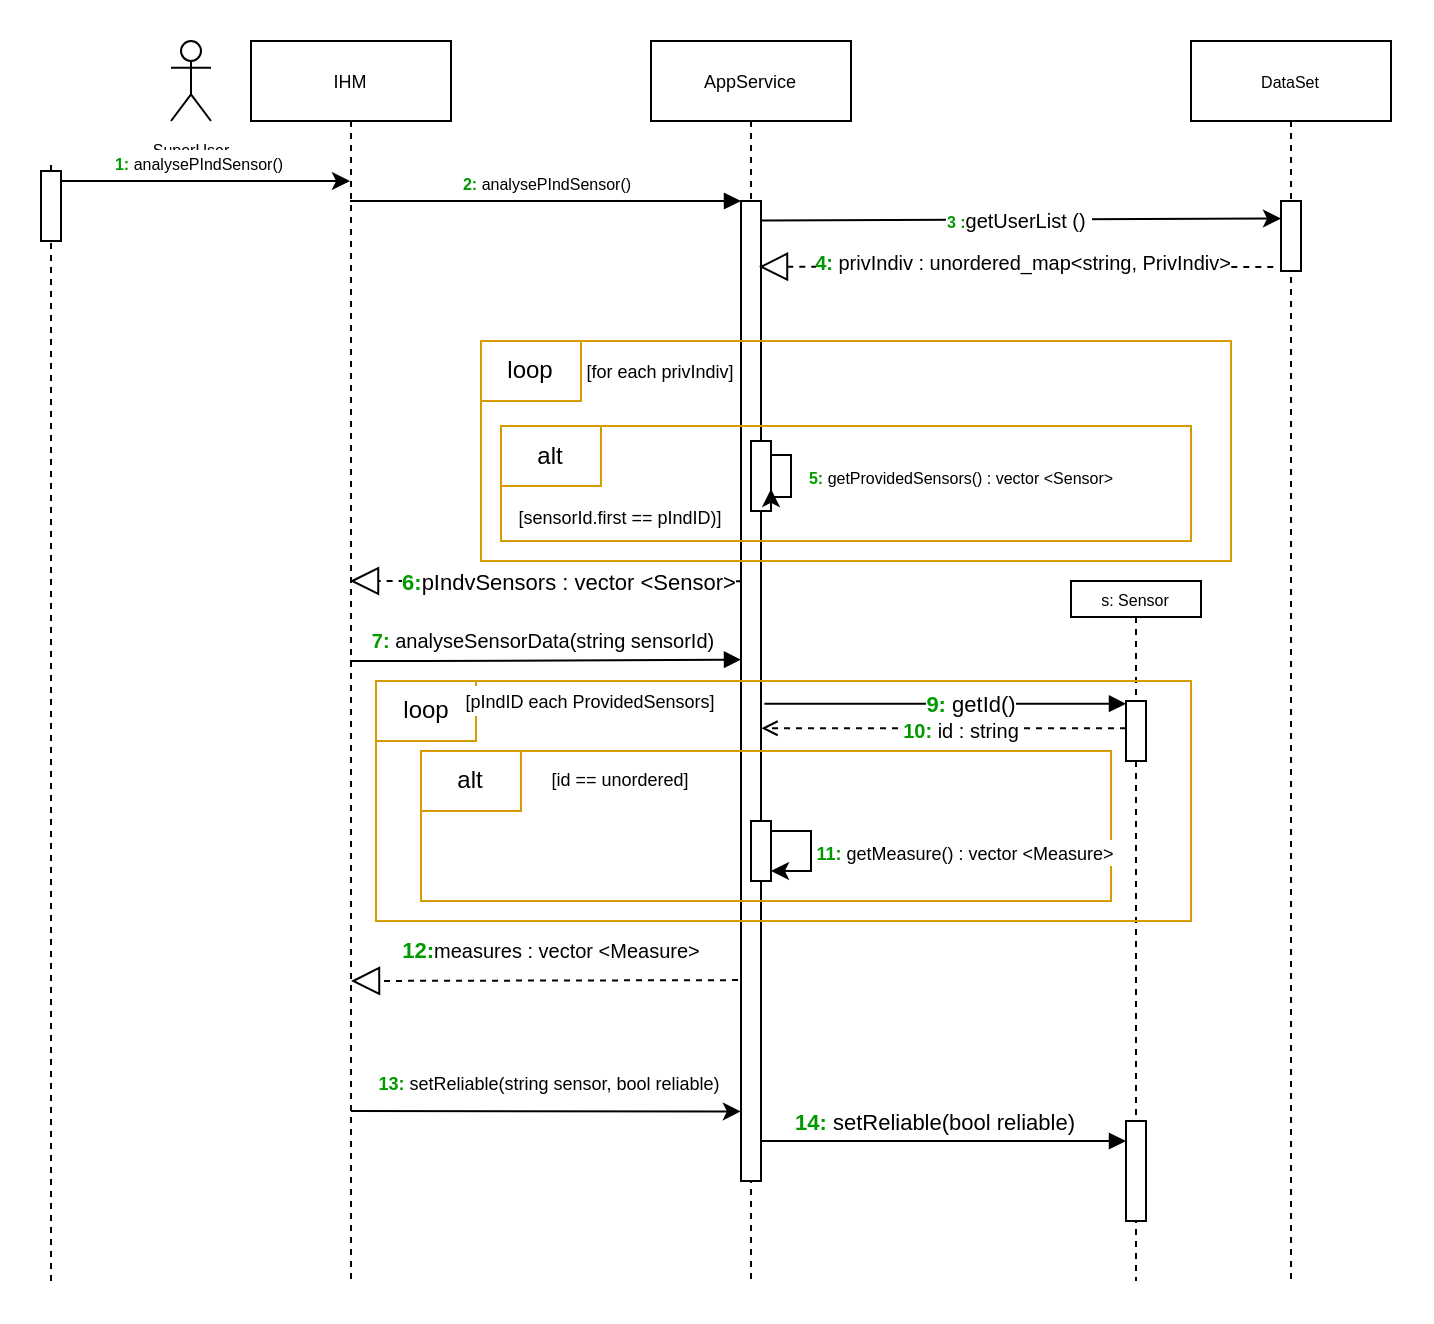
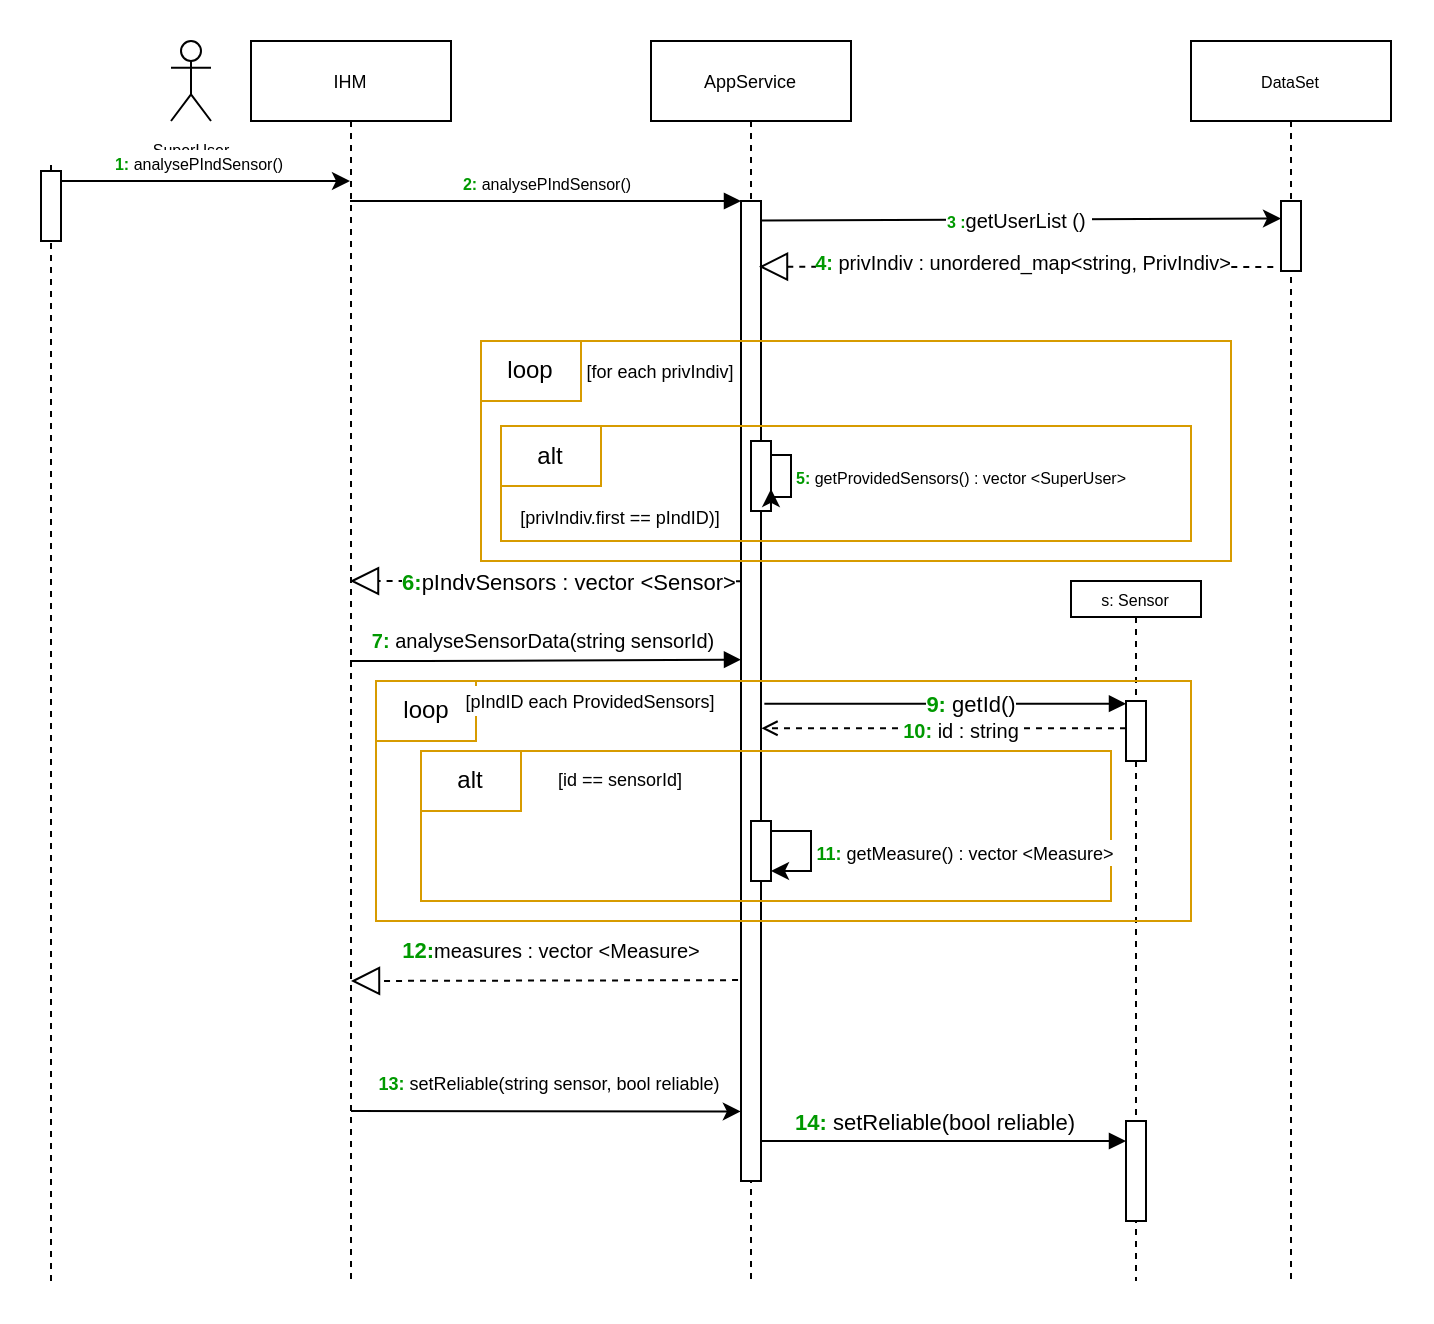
(962, 477) -> (962, 477)
(621, 517) -> (621, 517)
(621, 779) -> (621, 779)
